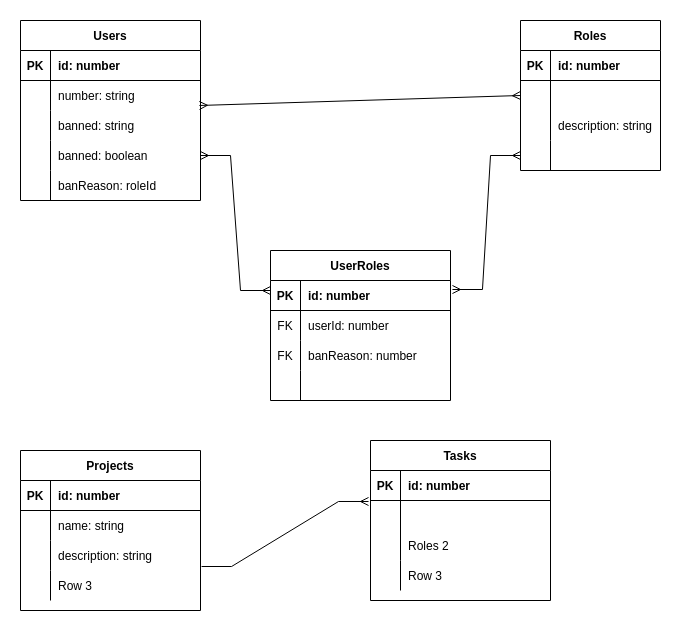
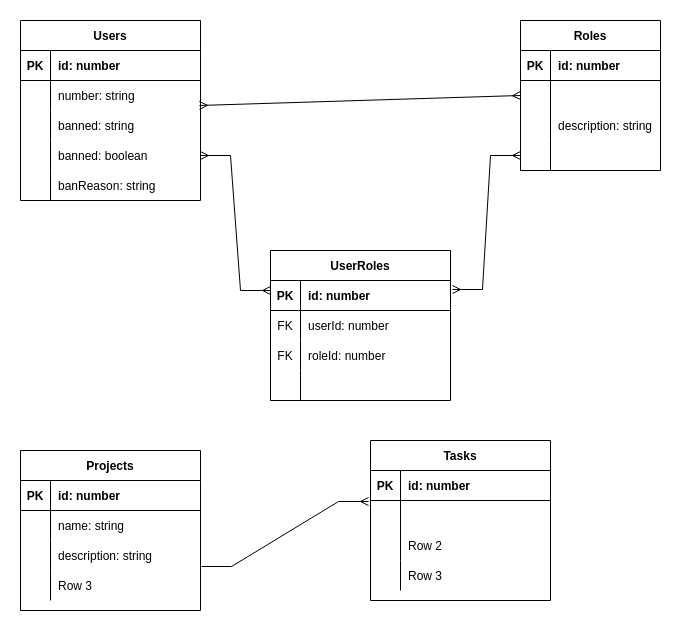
(110, 186) -> (110, 186)
(362, 356) -> (350, 356)
(428, 546) -> (423, 546)
